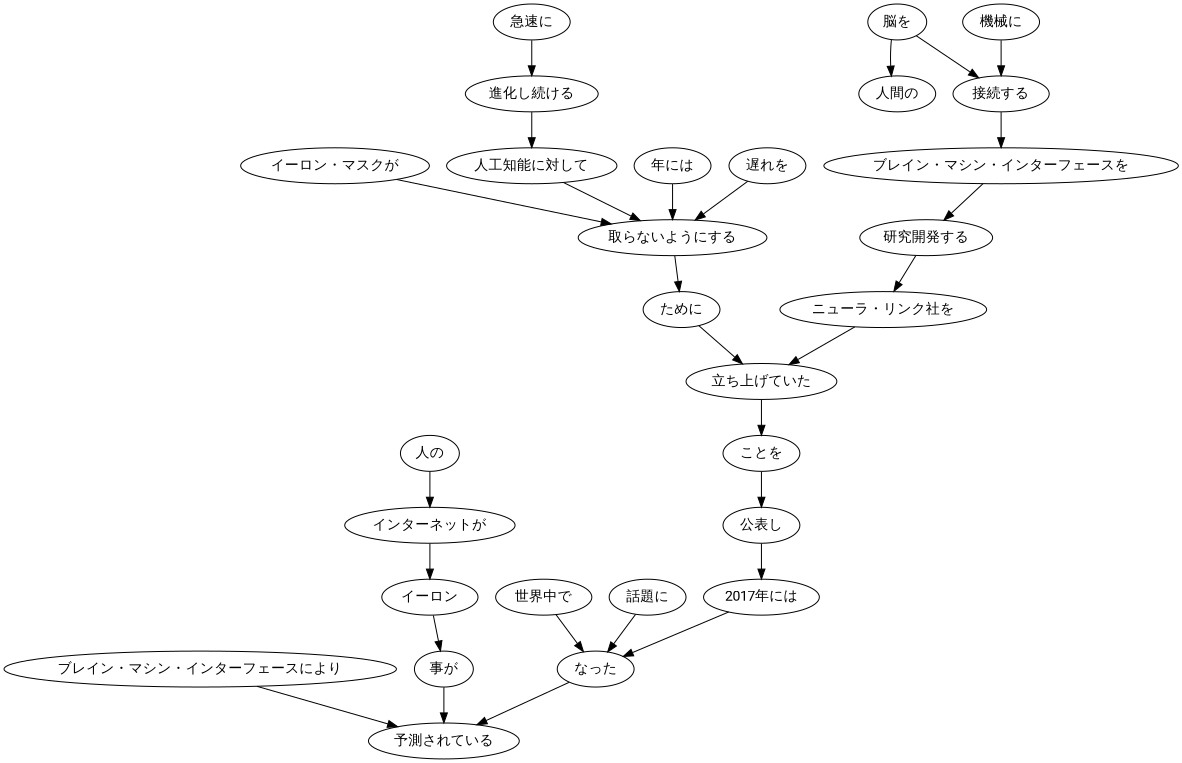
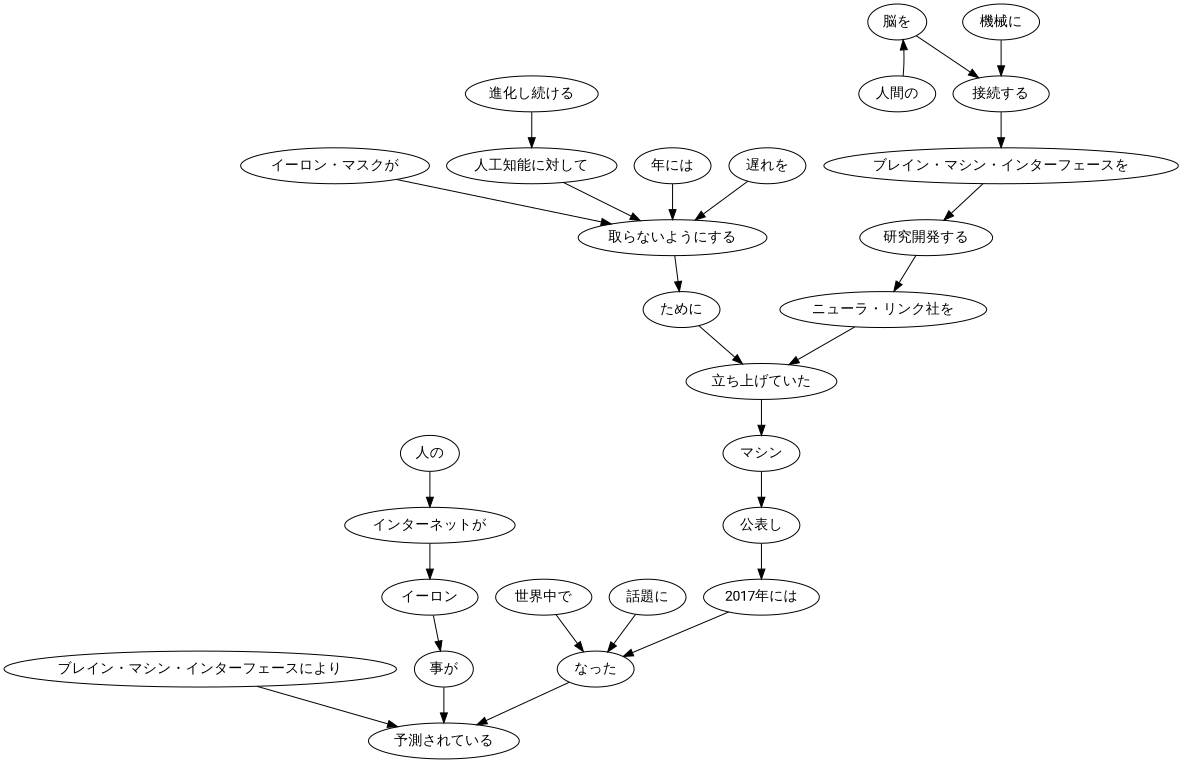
(532, 22) -> none
(891, 53) -> (904, 63)
(761, 453) -> (761, 453)
